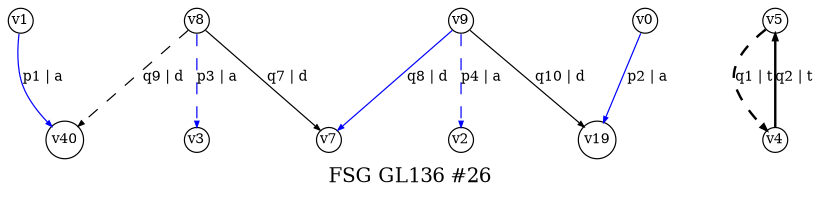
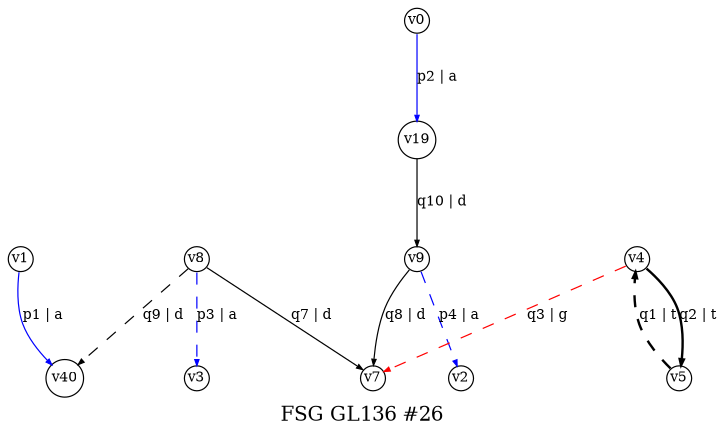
(525, 77) -> (417, 200)
(398, 78) -> (384, 311)
none -> (508, 318)
